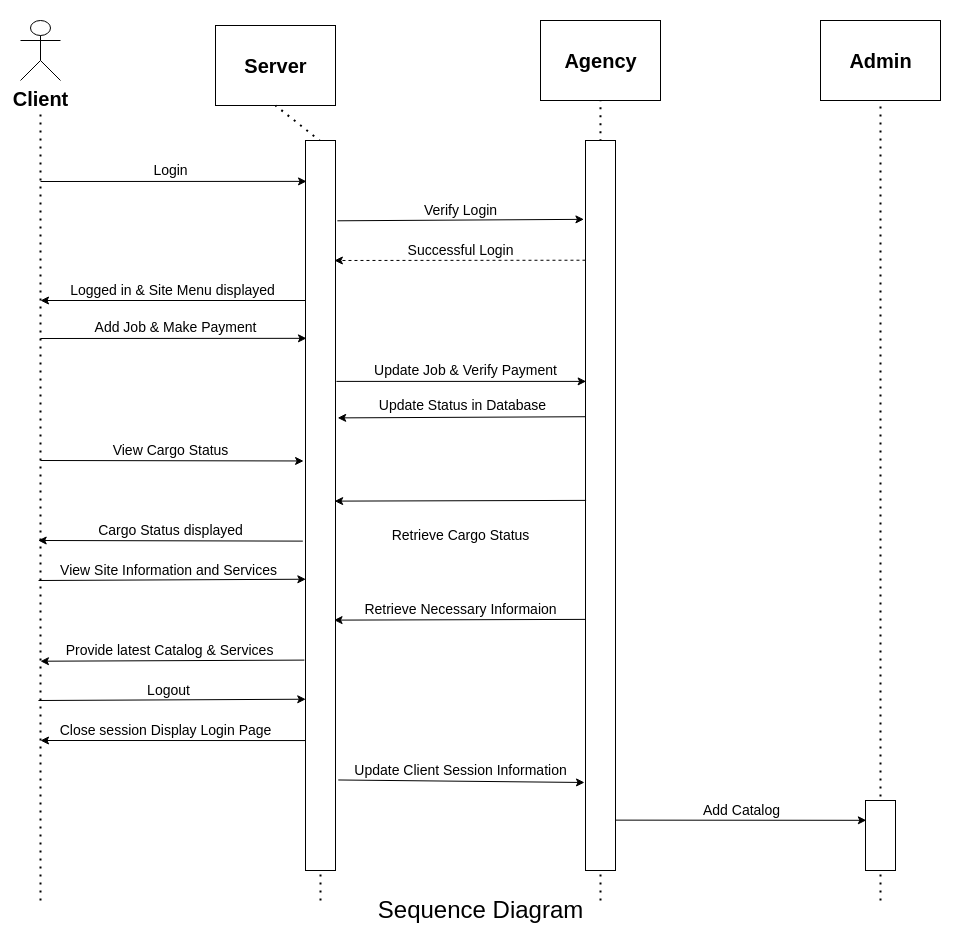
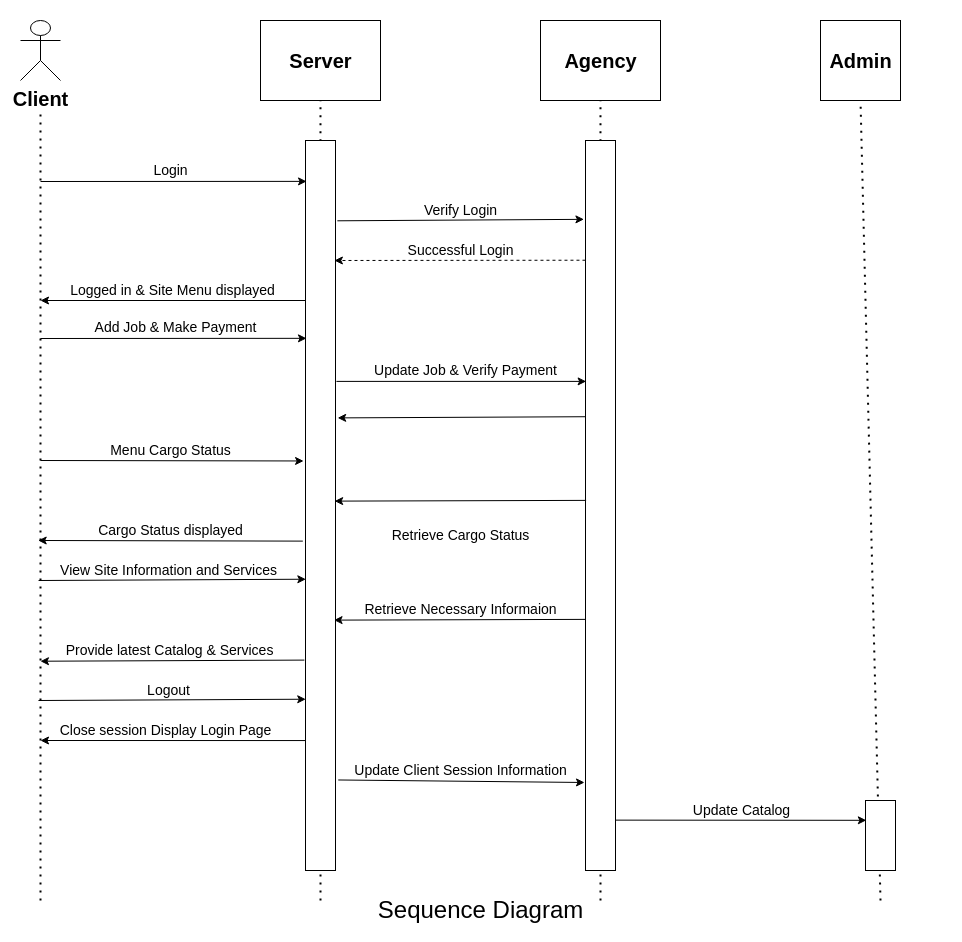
(881, 61) -> (861, 61)
(276, 66) -> (321, 61)
(463, 406) -> none
(171, 451) -> (171, 451)
(742, 811) -> (742, 811)
